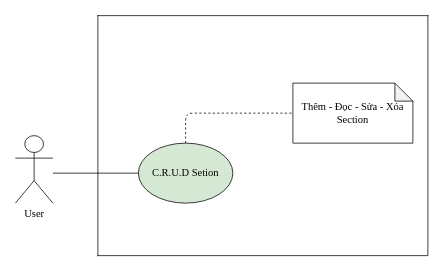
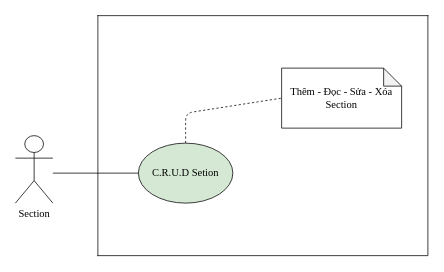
(353, 113) -> (342, 98)
(35, 214) -> (35, 214)
